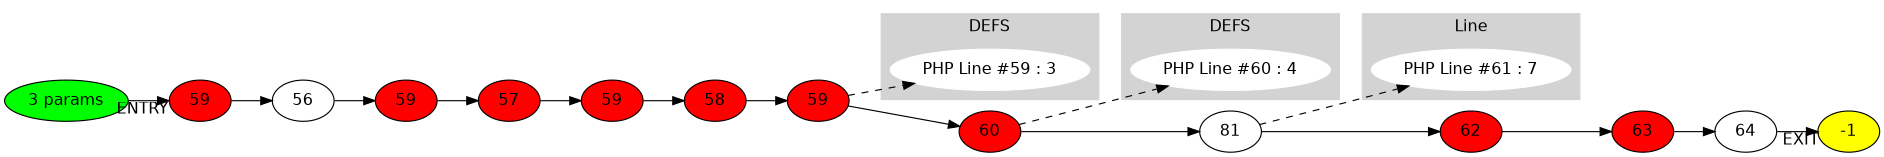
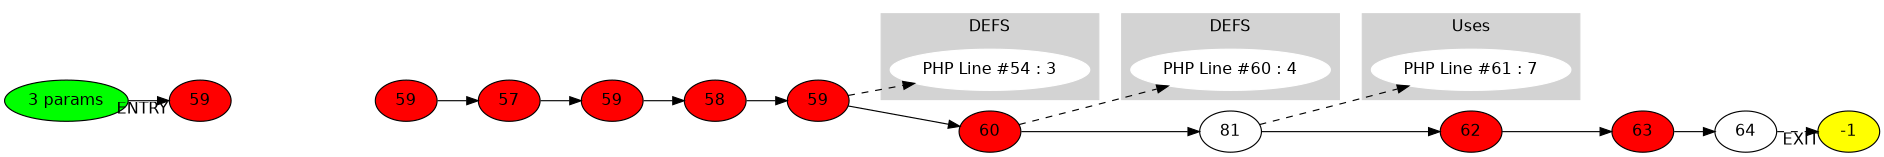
(1471, 27) -> (1471, 27)
(990, 70) -> (990, 70)
(303, 101) -> none
(1792, 132) -> (1792, 132)
